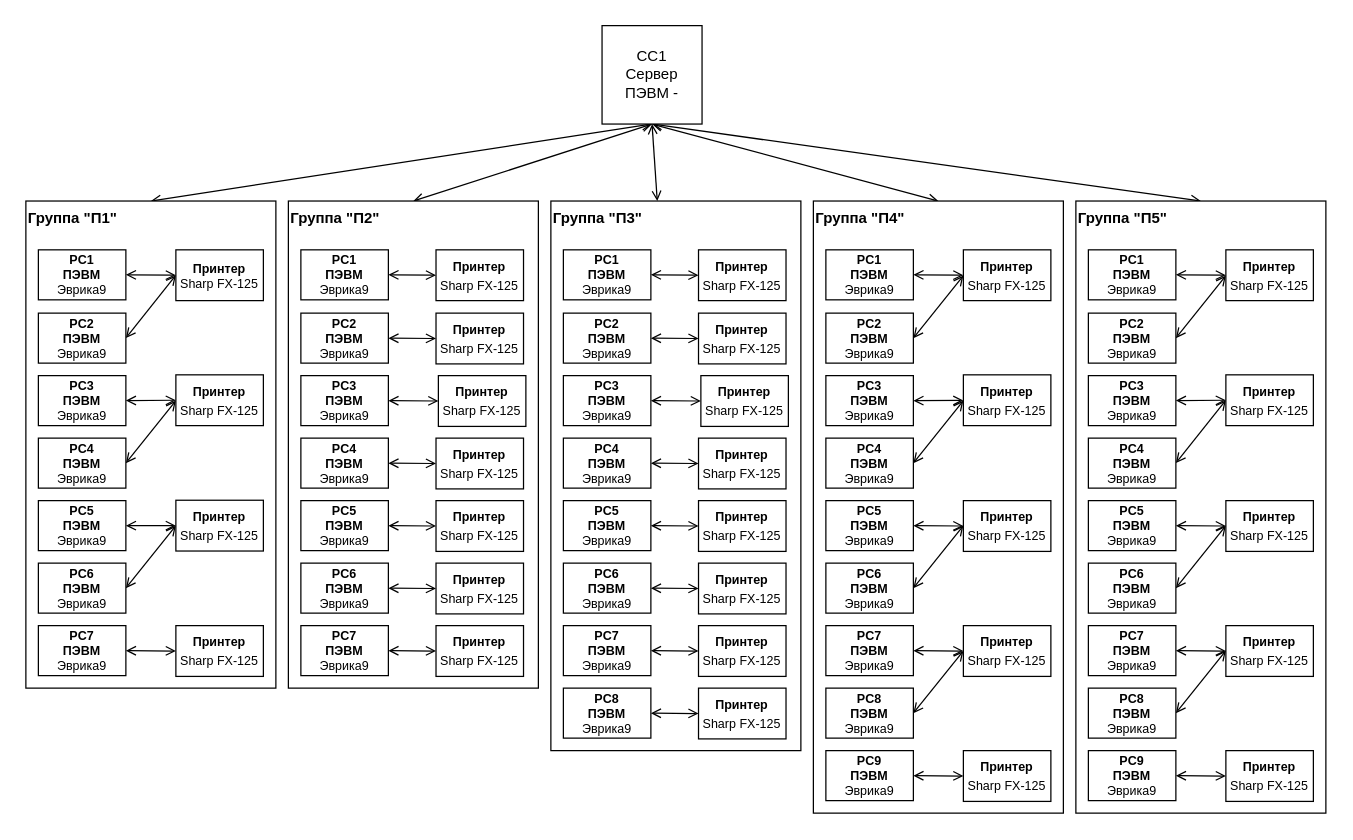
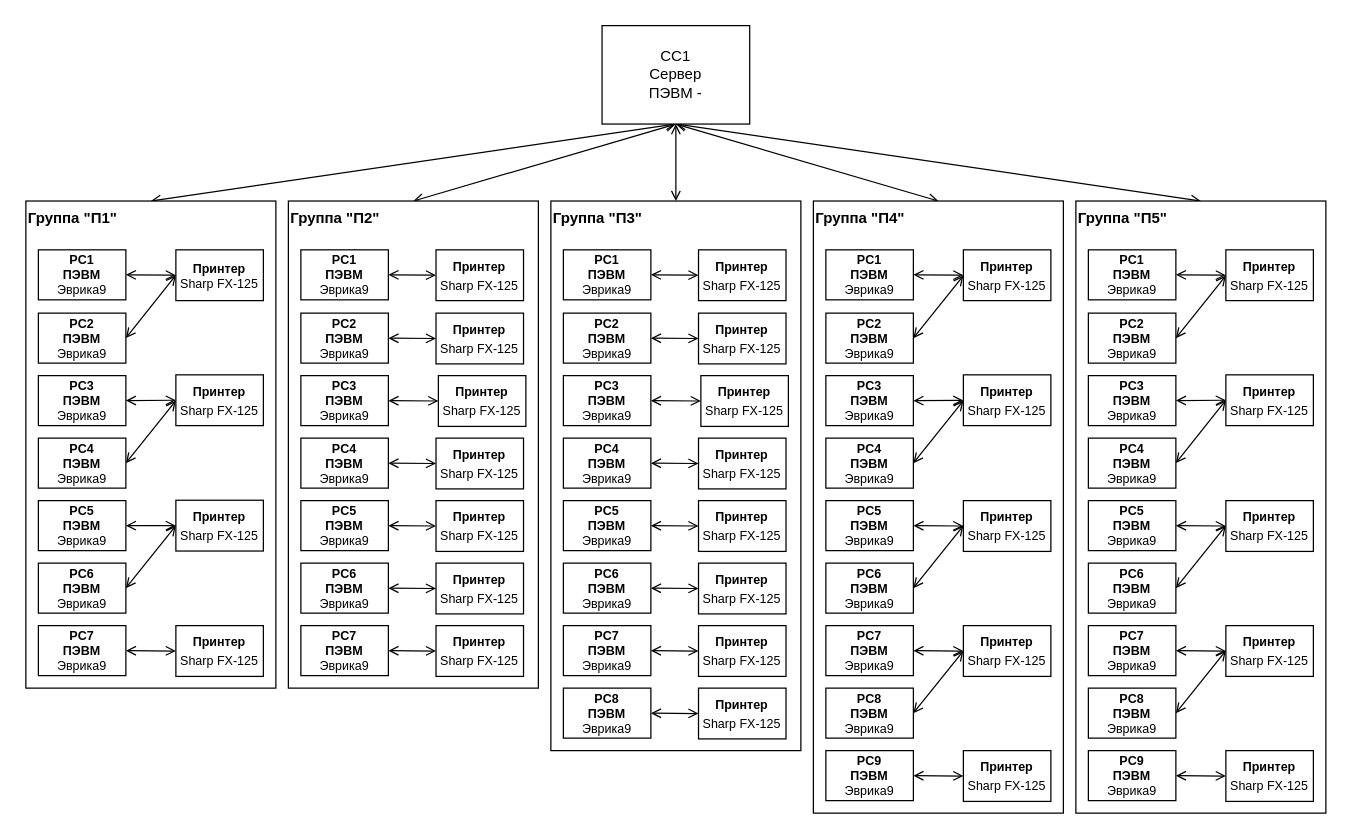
(652, 75) -> (676, 75)
